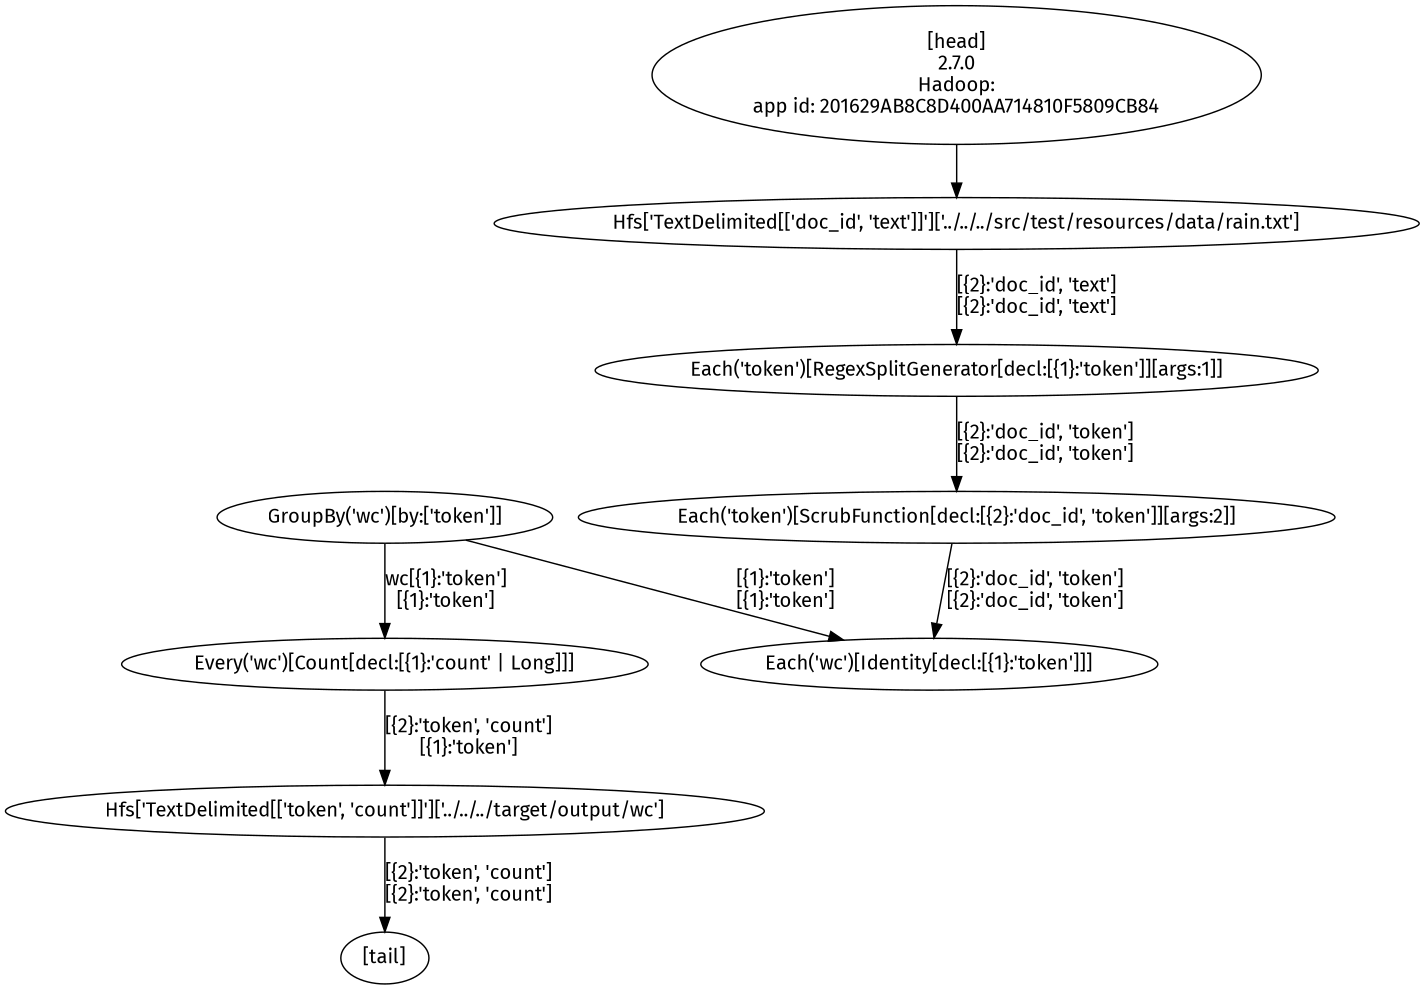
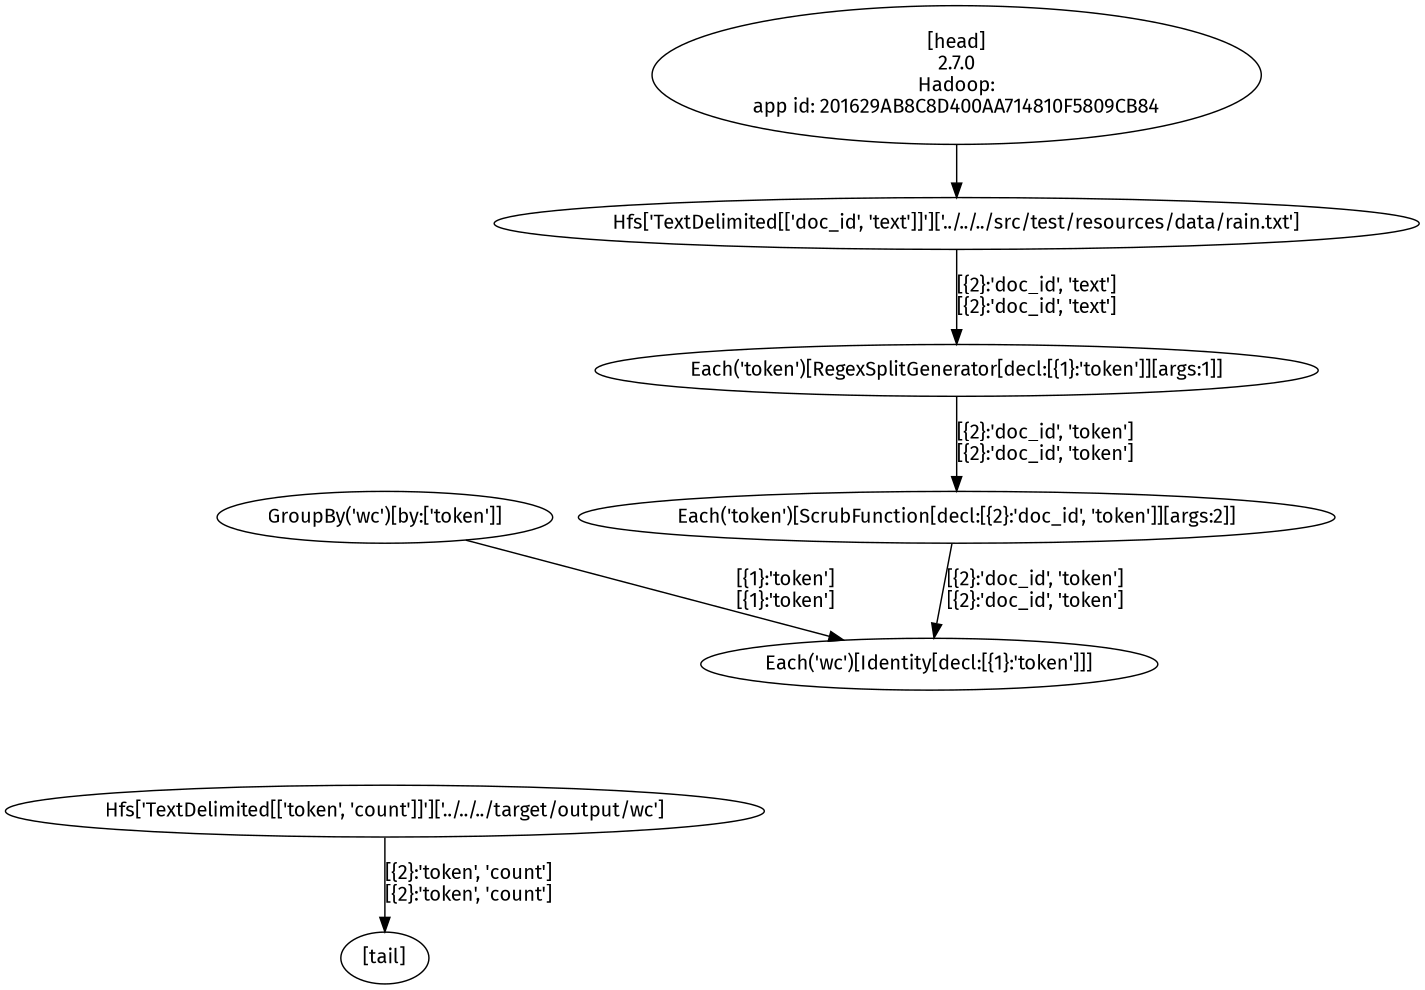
(385, 664) -> none
